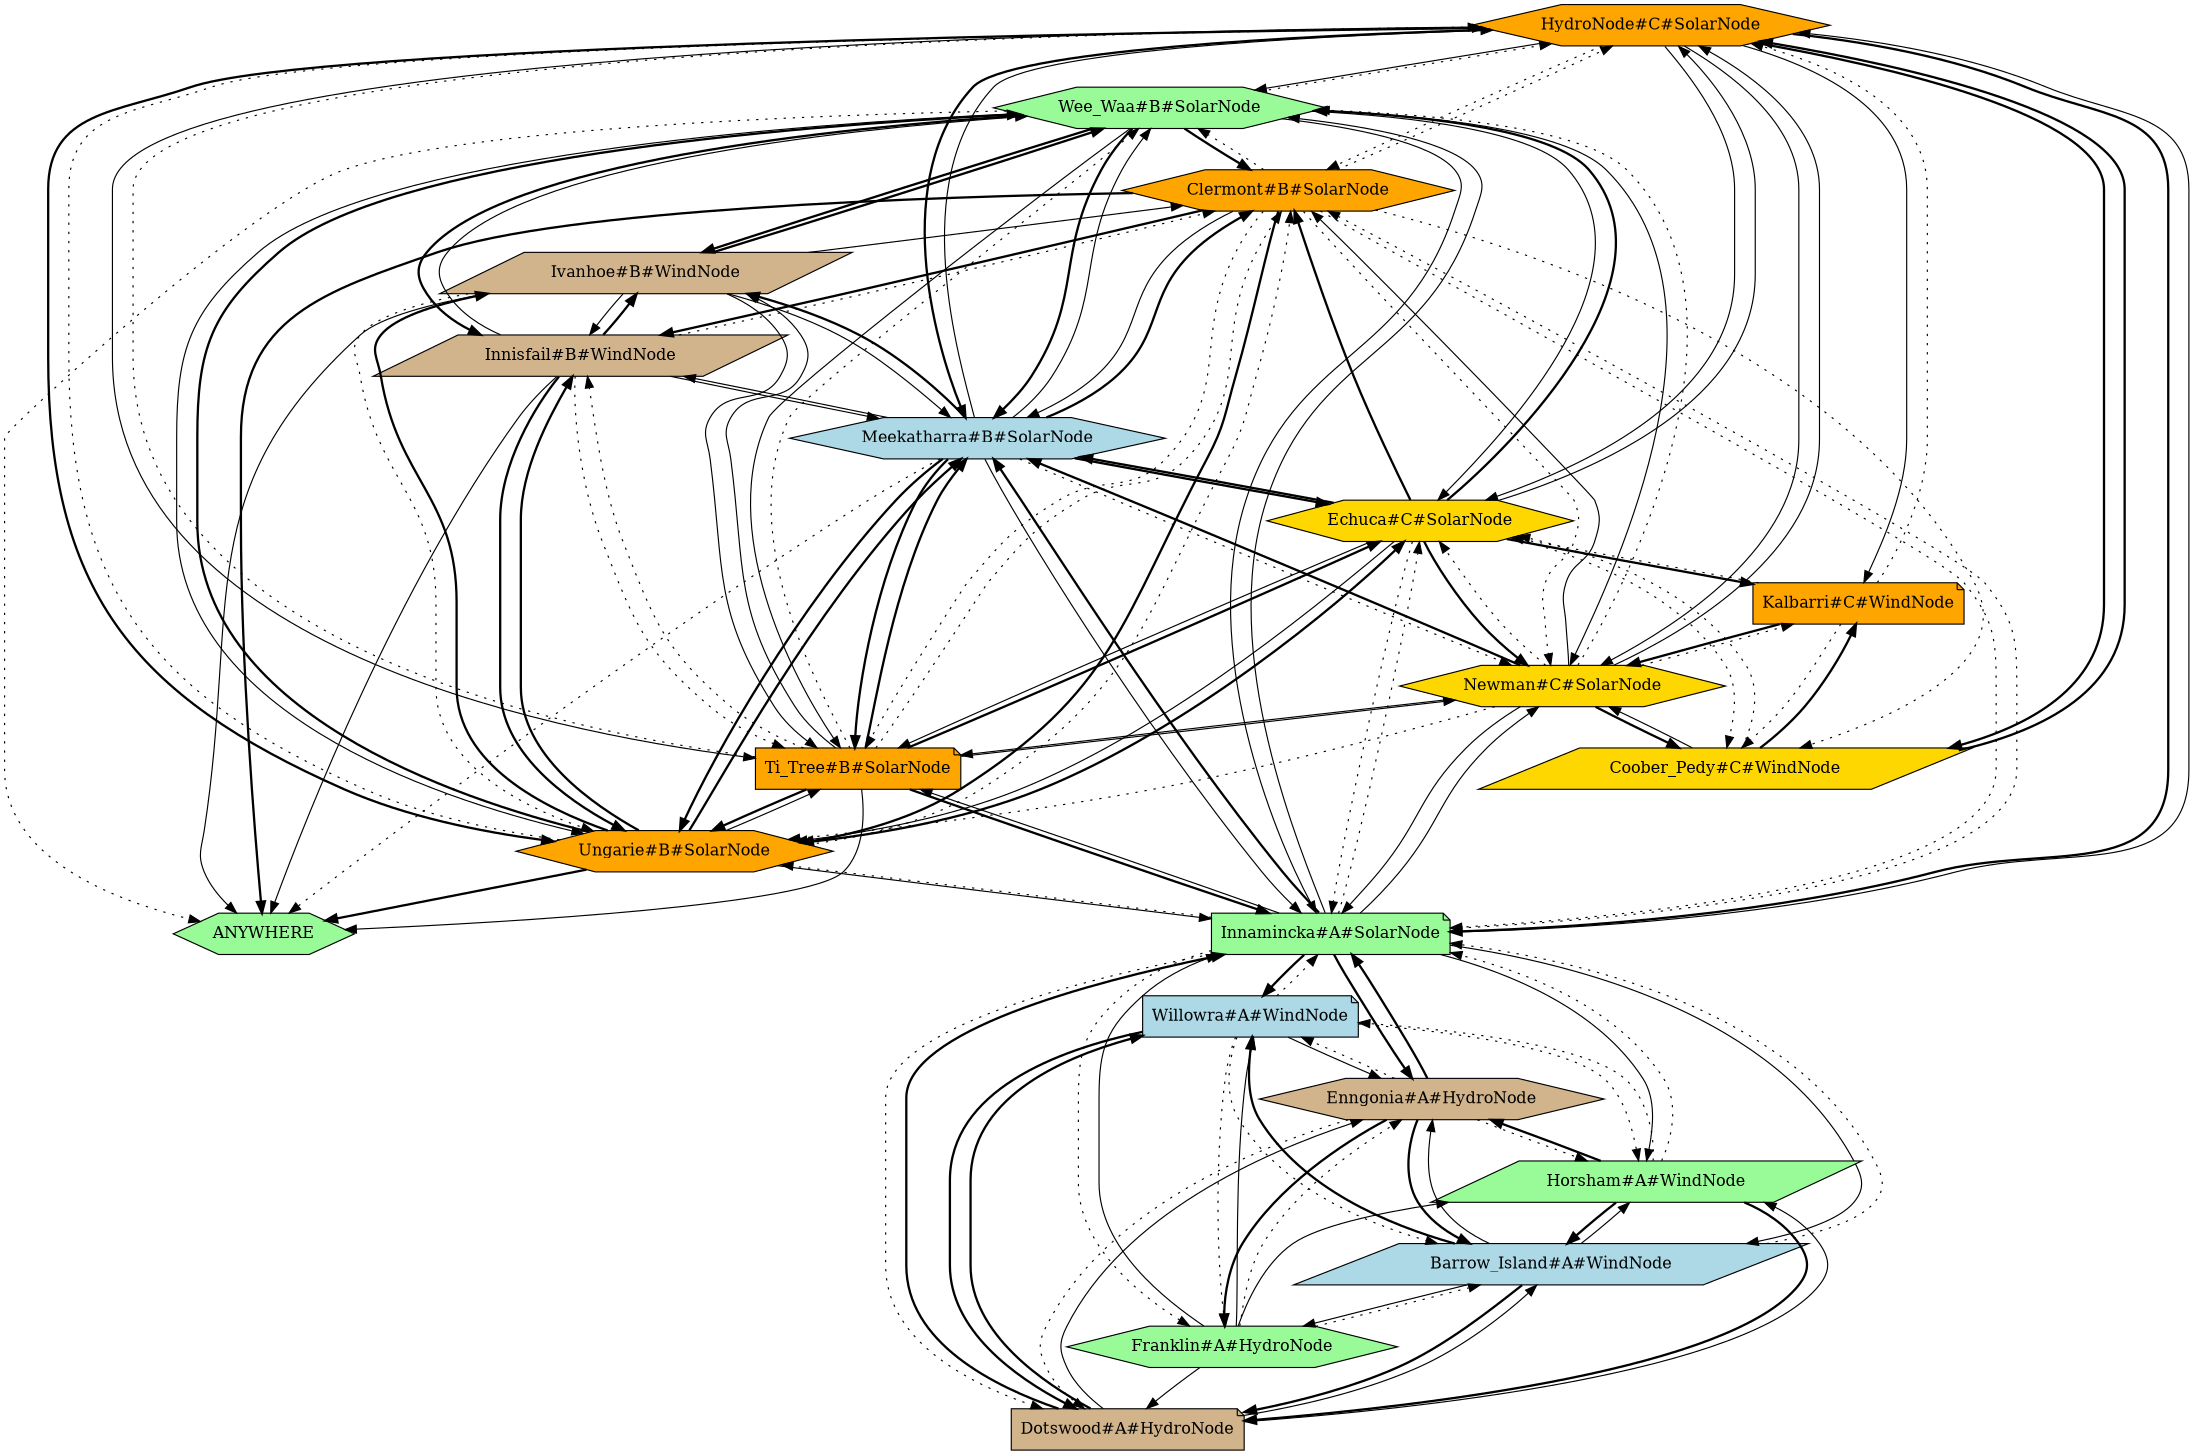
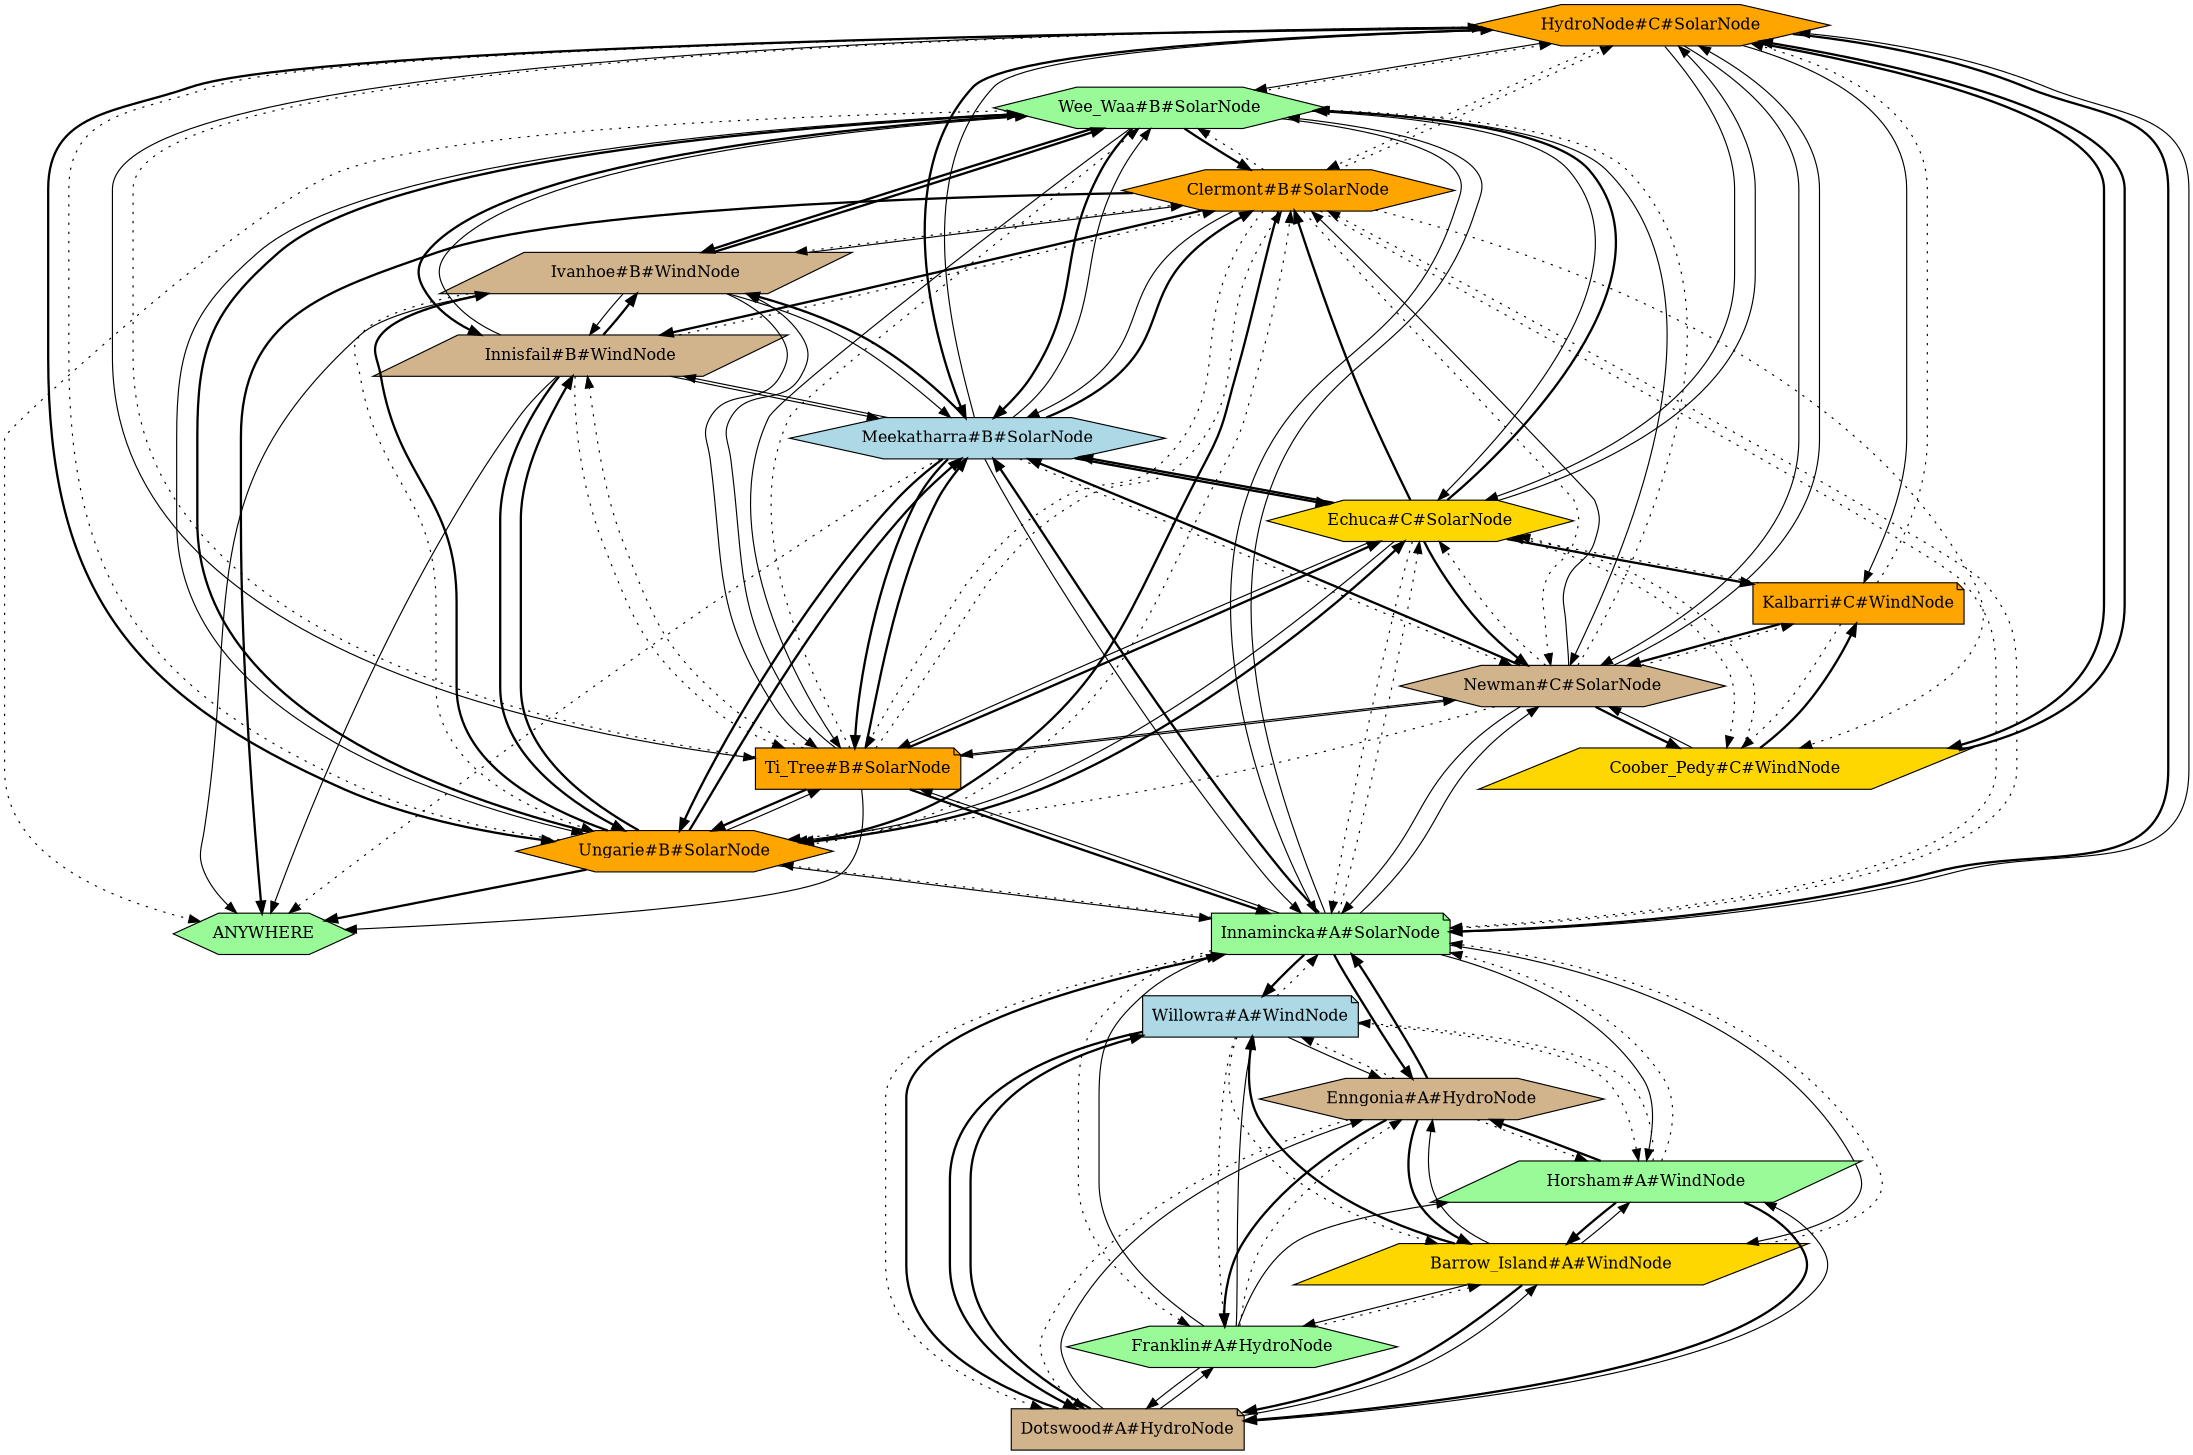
none -> (993, 228)
(1563, 686) -> (1563, 686)
(1551, 1264) -> (1551, 1264)
none -> (1182, 1392)
